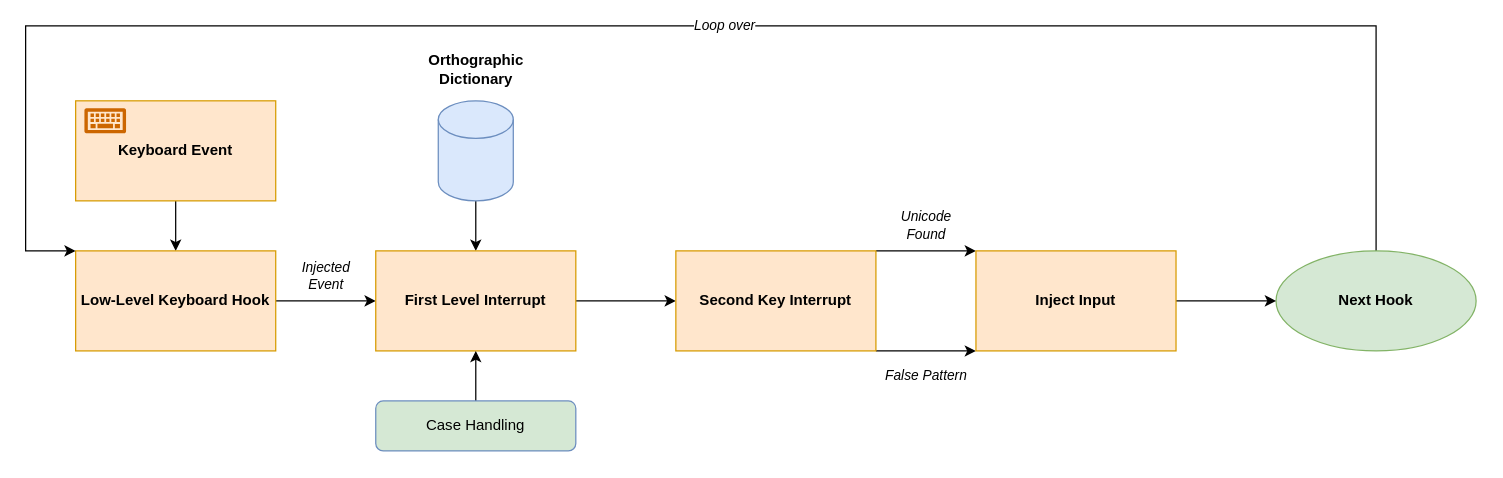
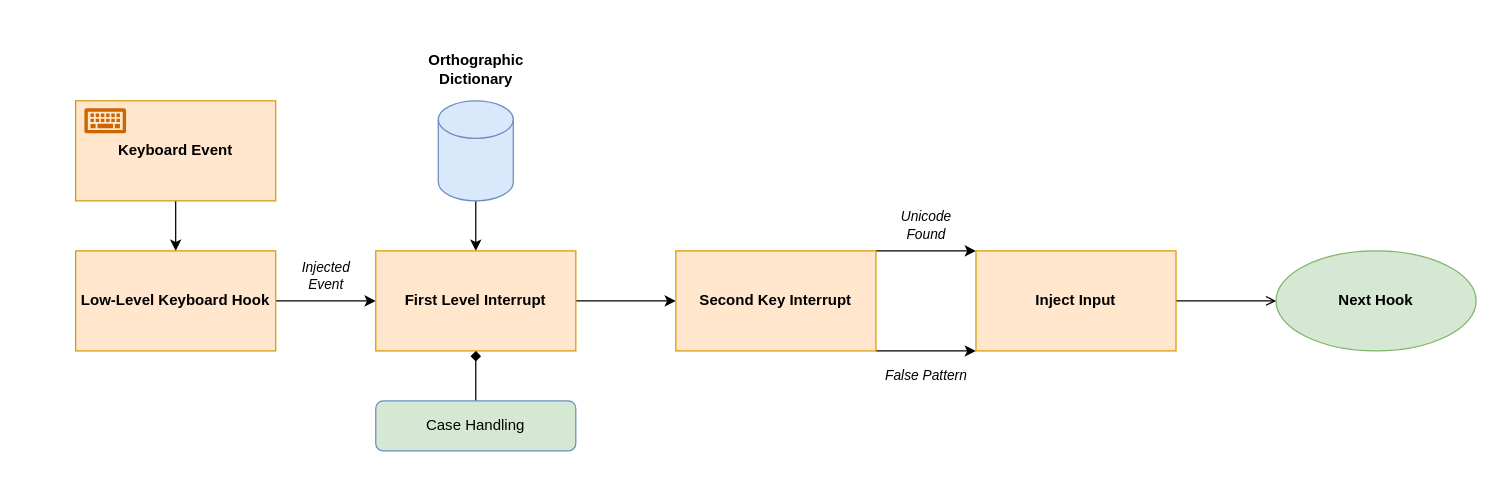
(680, 26) -> none
(1266, 301) -> (1268, 301)
(476, 361) -> (476, 361)
